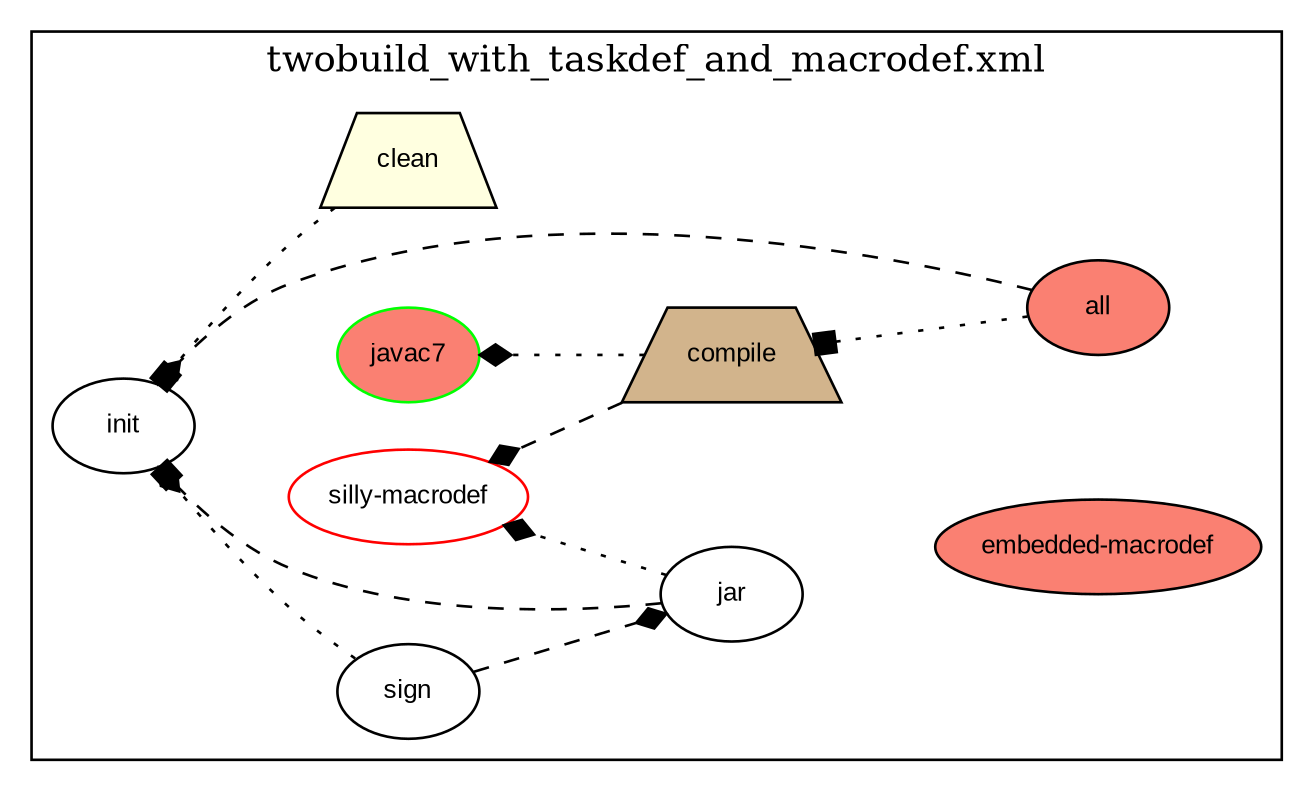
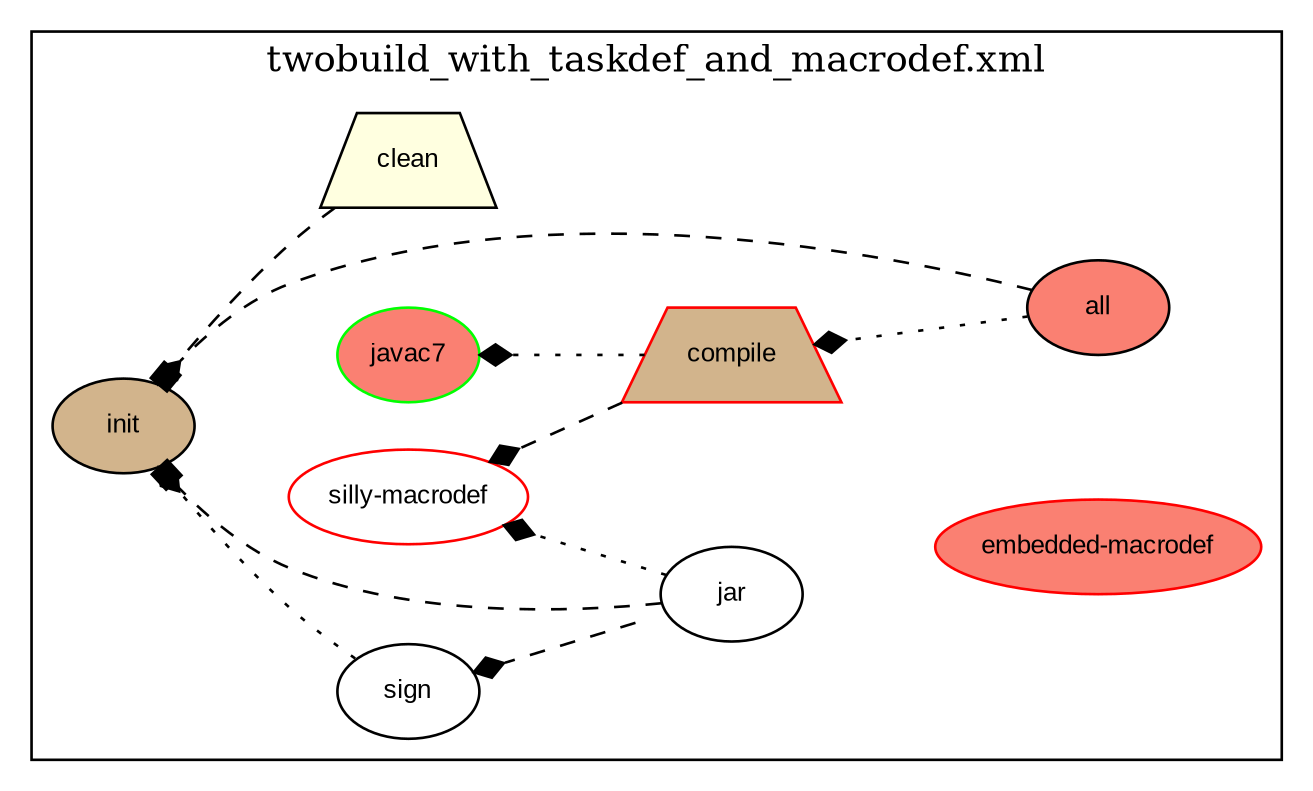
(251, 281) -> (251, 281)
(937, 328) -> (937, 328)
(732, 355) -> (732, 355)
(124, 426) -> (124, 426)
(1098, 547) -> (1098, 547)
(555, 647) -> (570, 643)
